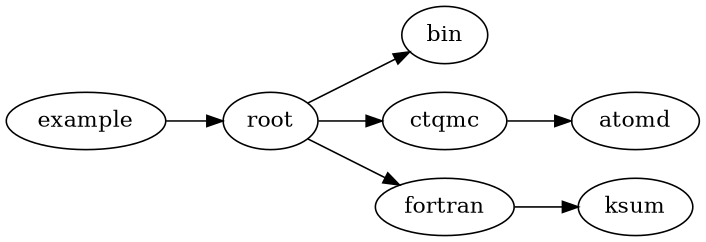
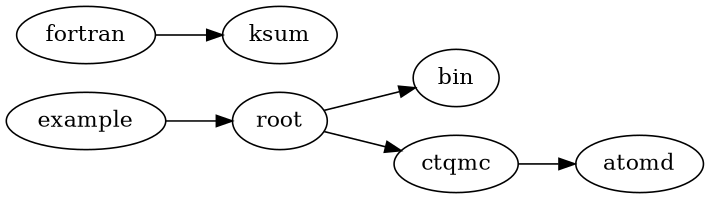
(346, 158) -> none
